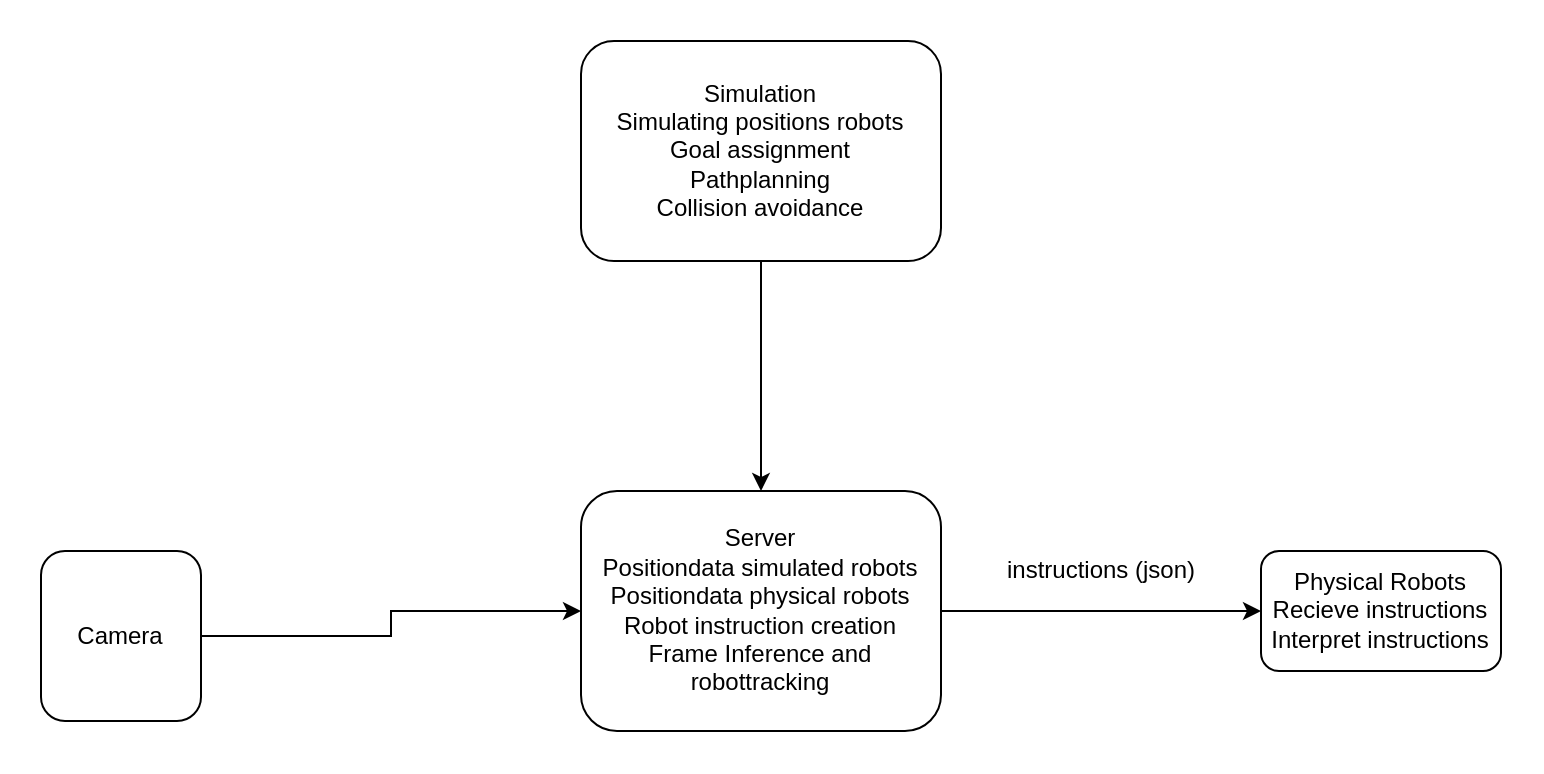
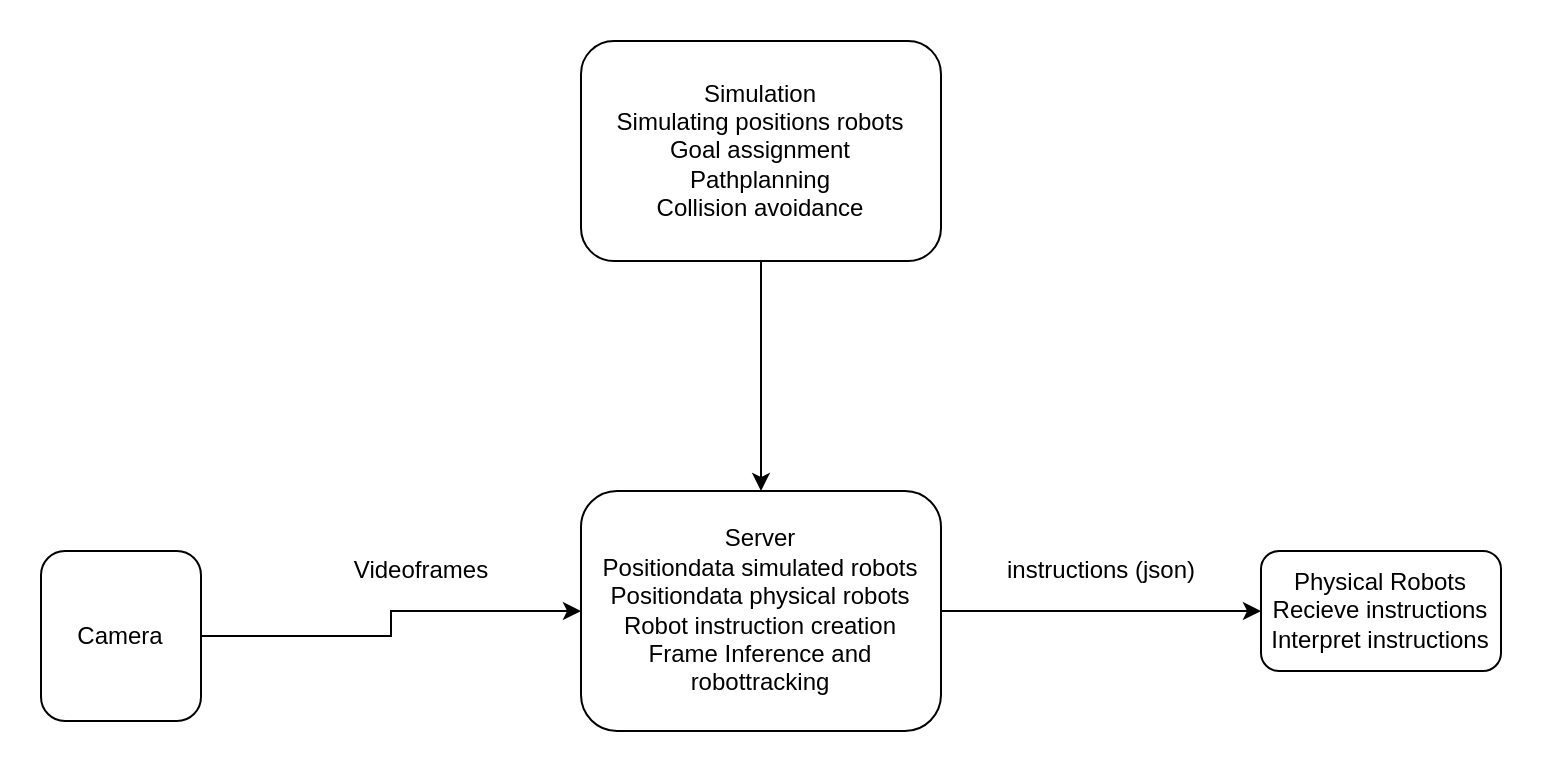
none -> (421, 571)
